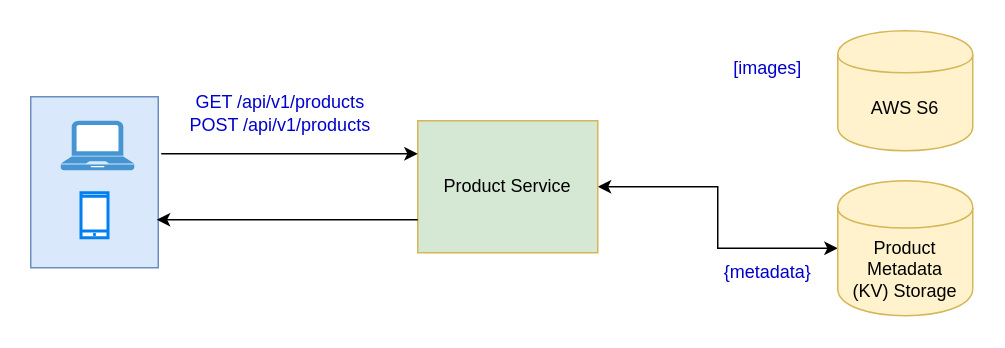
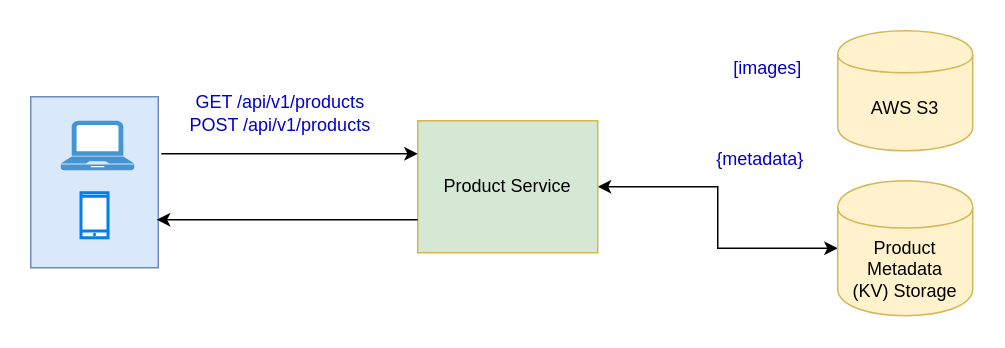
(905, 109) -> (905, 109)
(767, 272) -> (759, 160)
